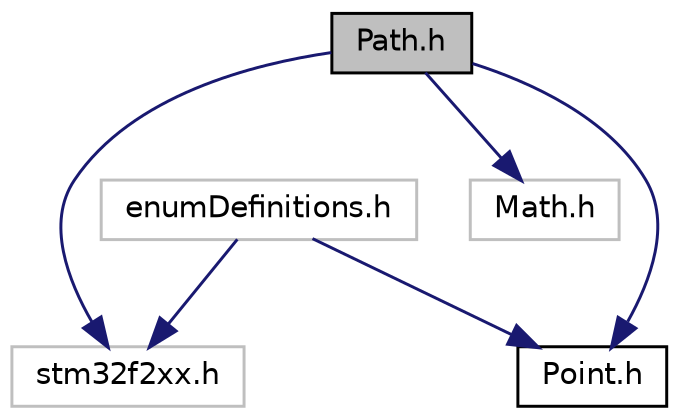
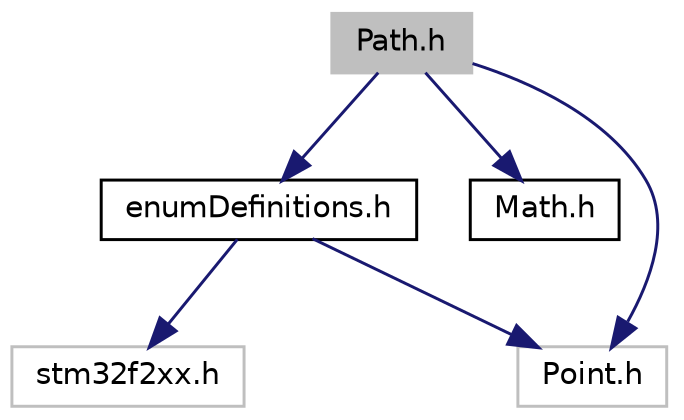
(402, 43) -> (402, 43)
(124, 129) -> (340, 115)
(259, 210) -> (259, 210)
(545, 210) -> (545, 210)
(592, 377) -> (592, 377)
